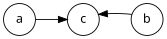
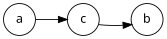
(120, 14) -> (111, 25)
